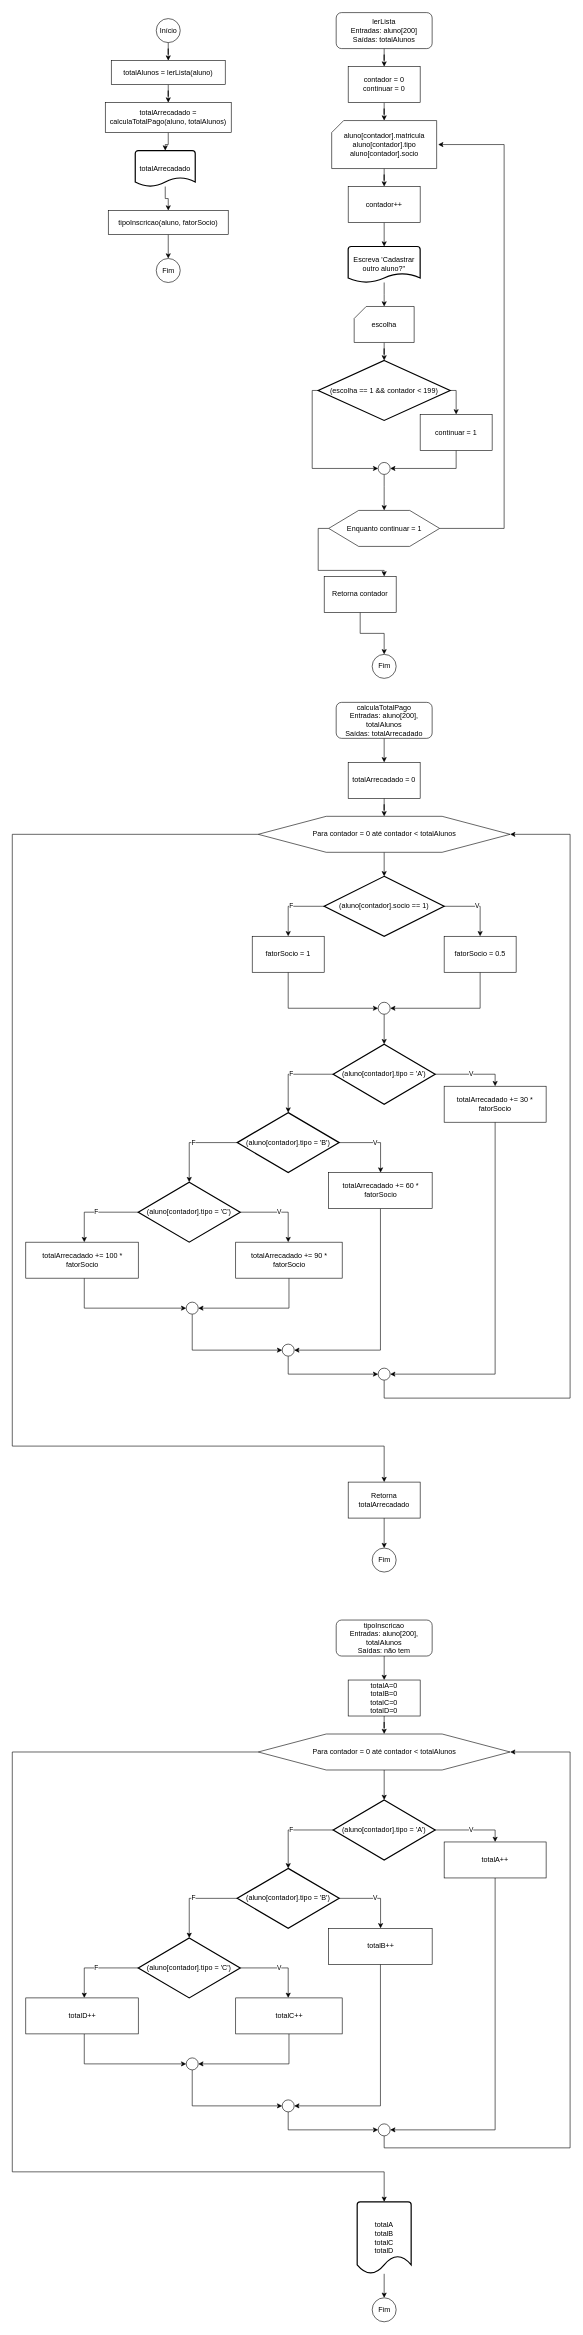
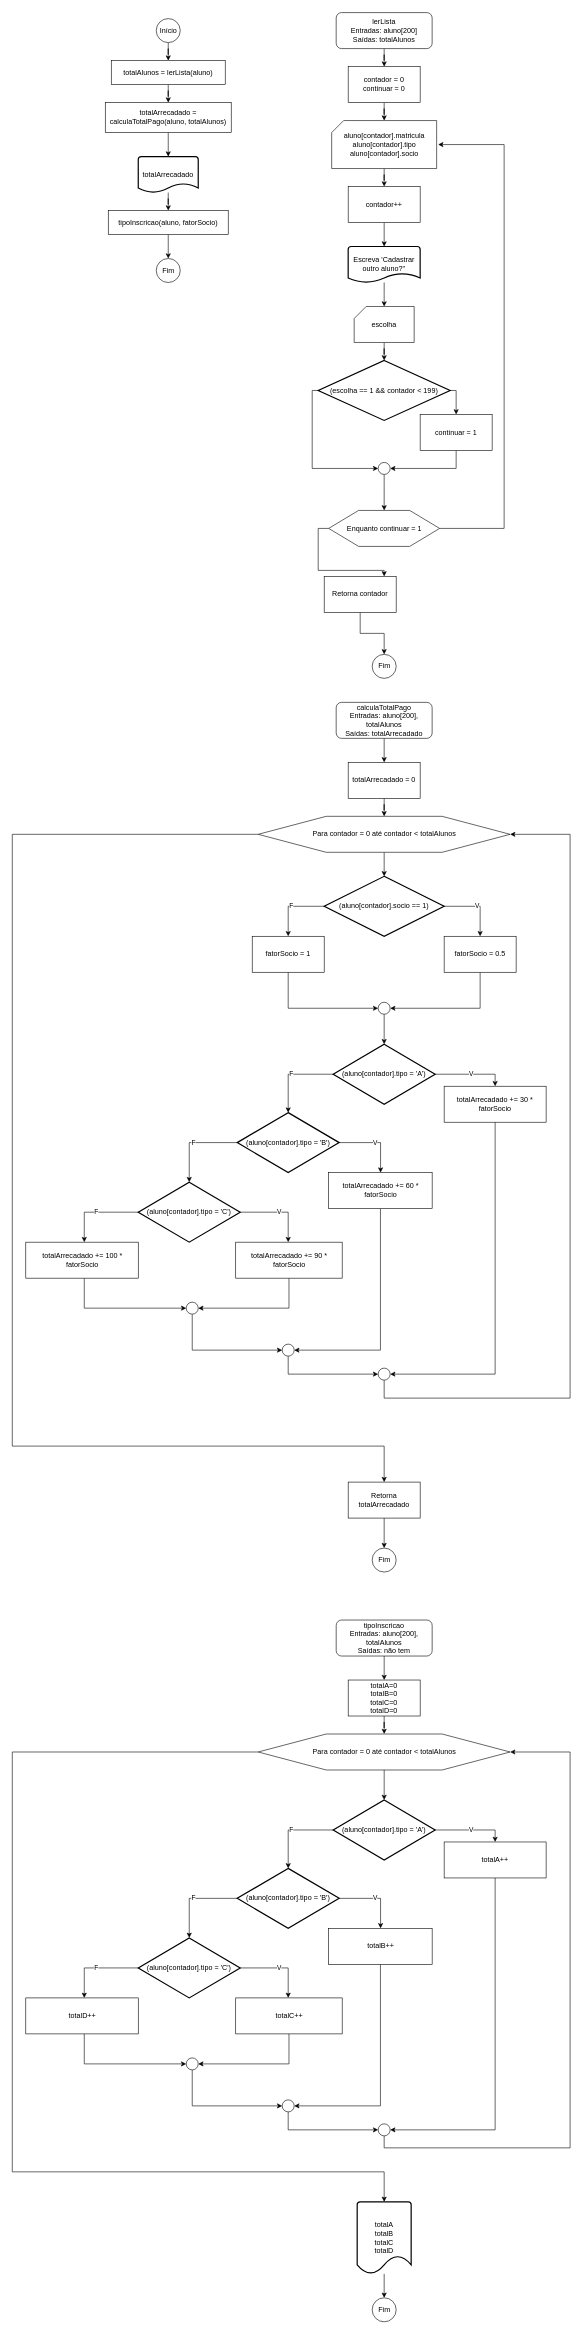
(165, 168) -> (168, 174)
